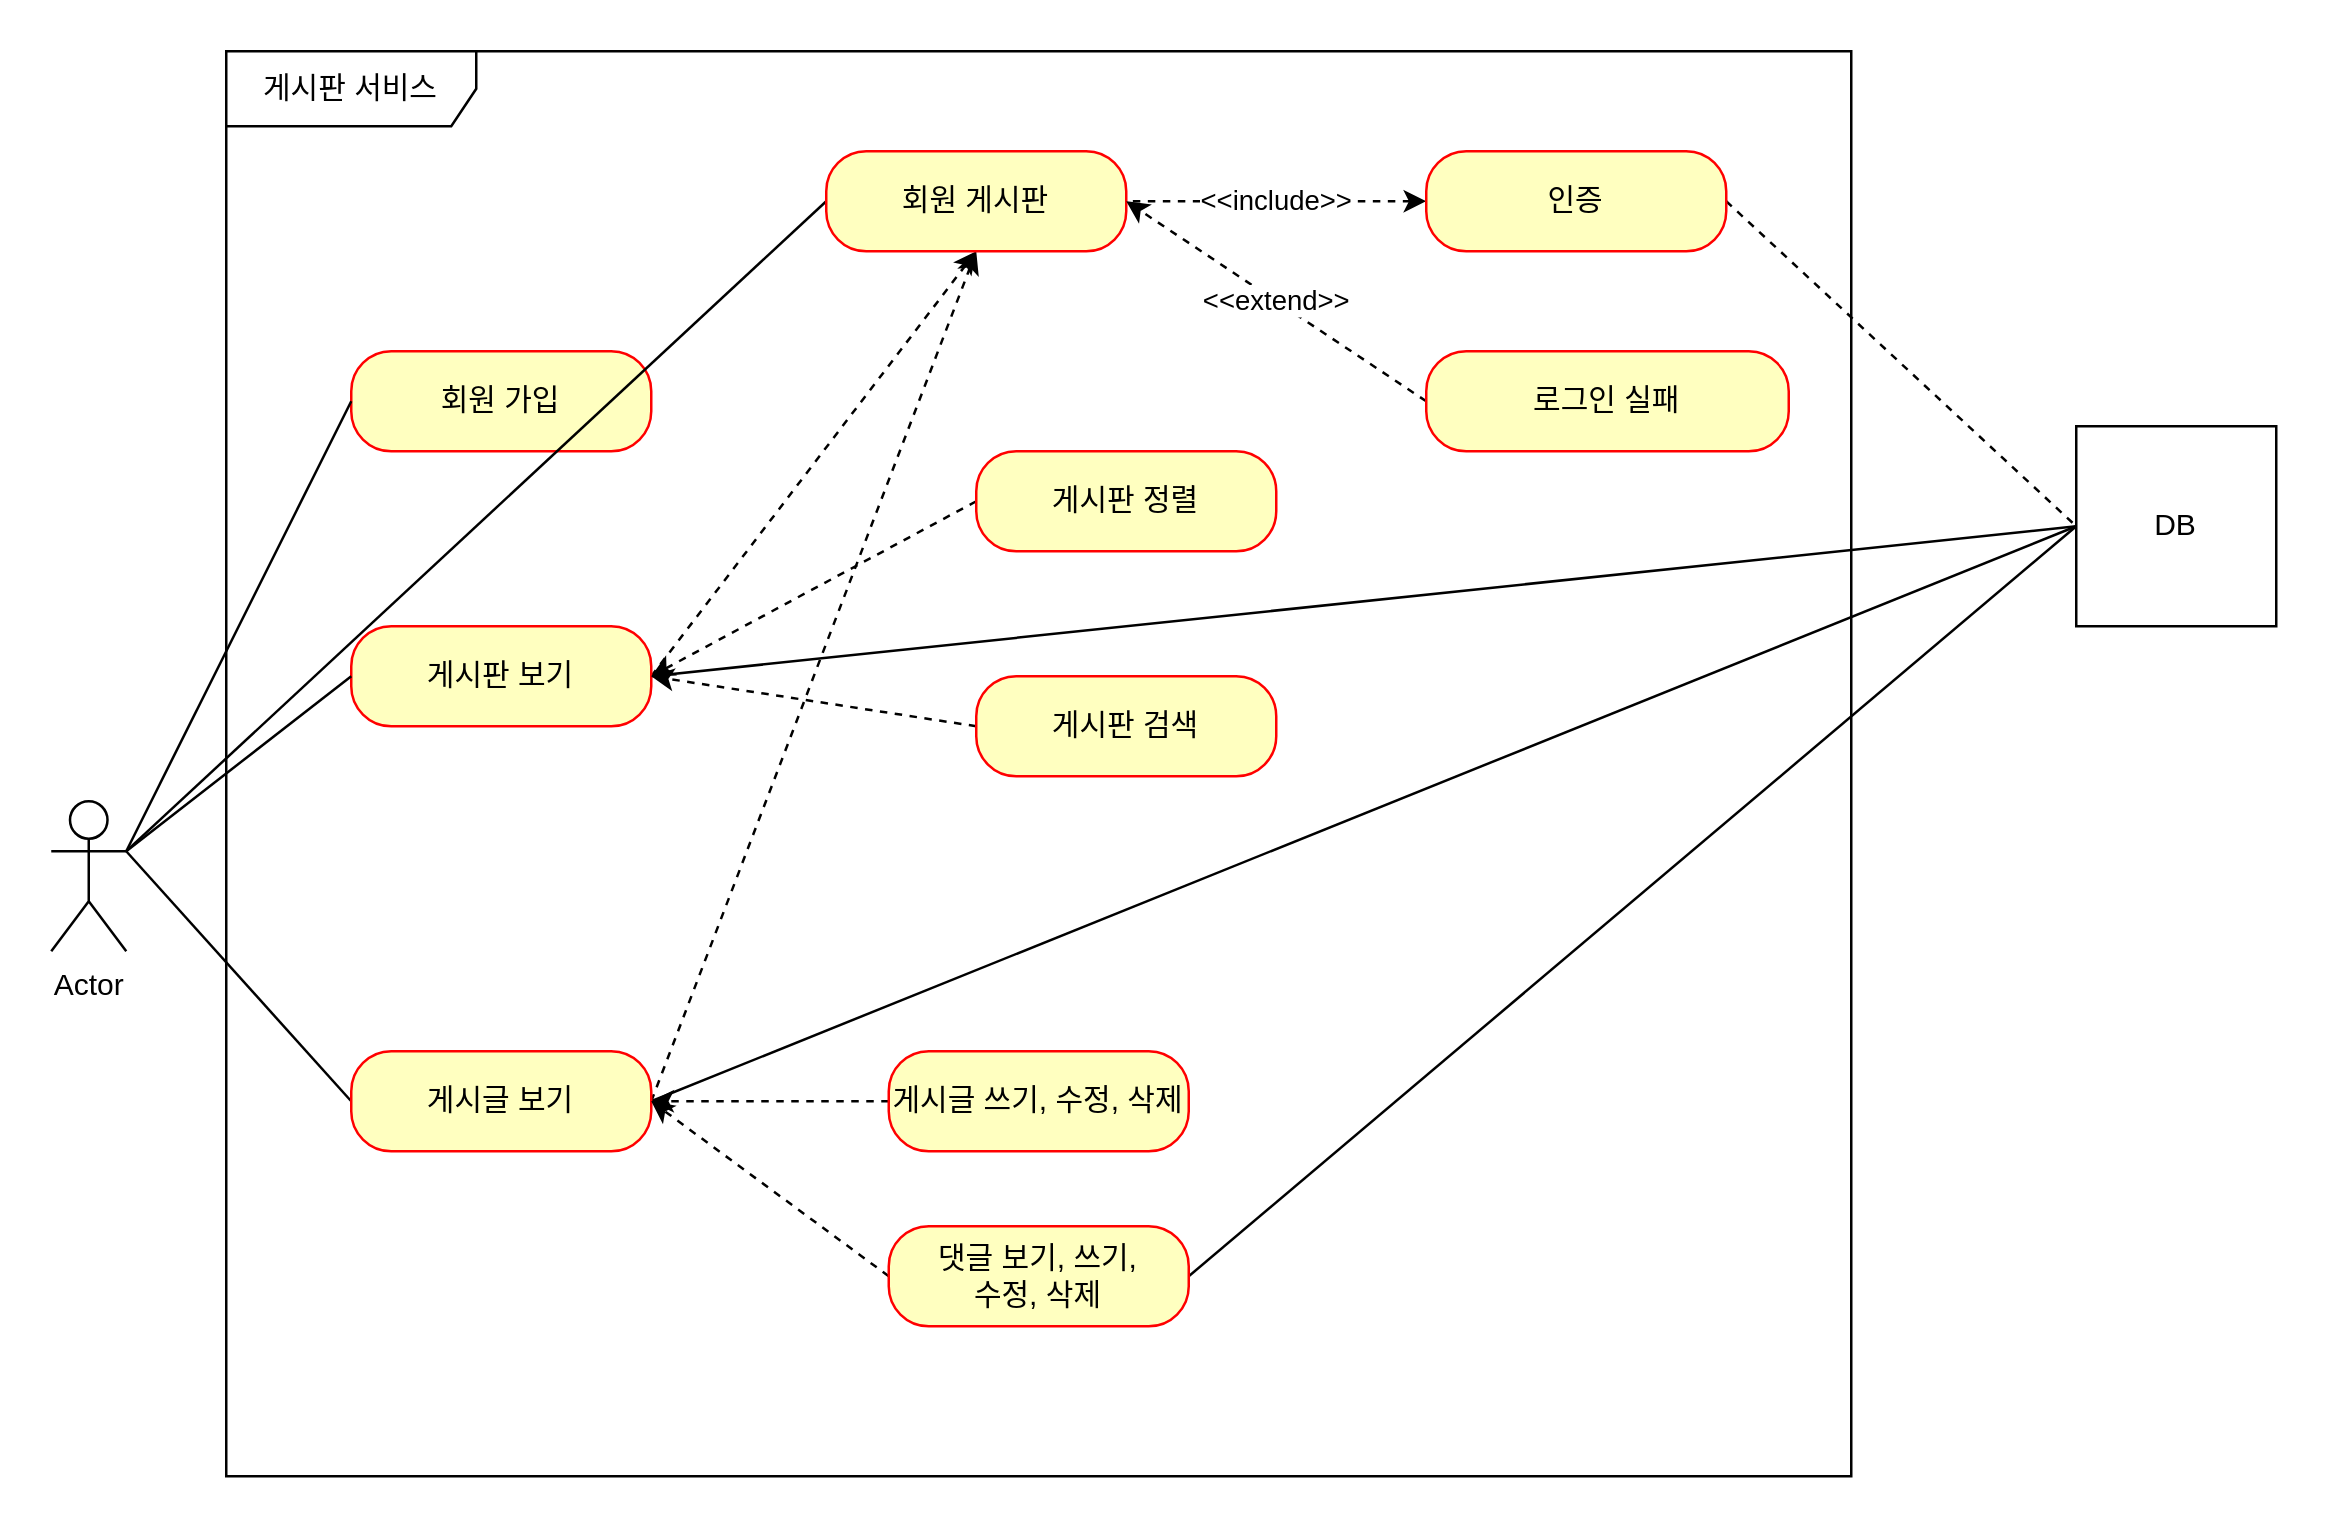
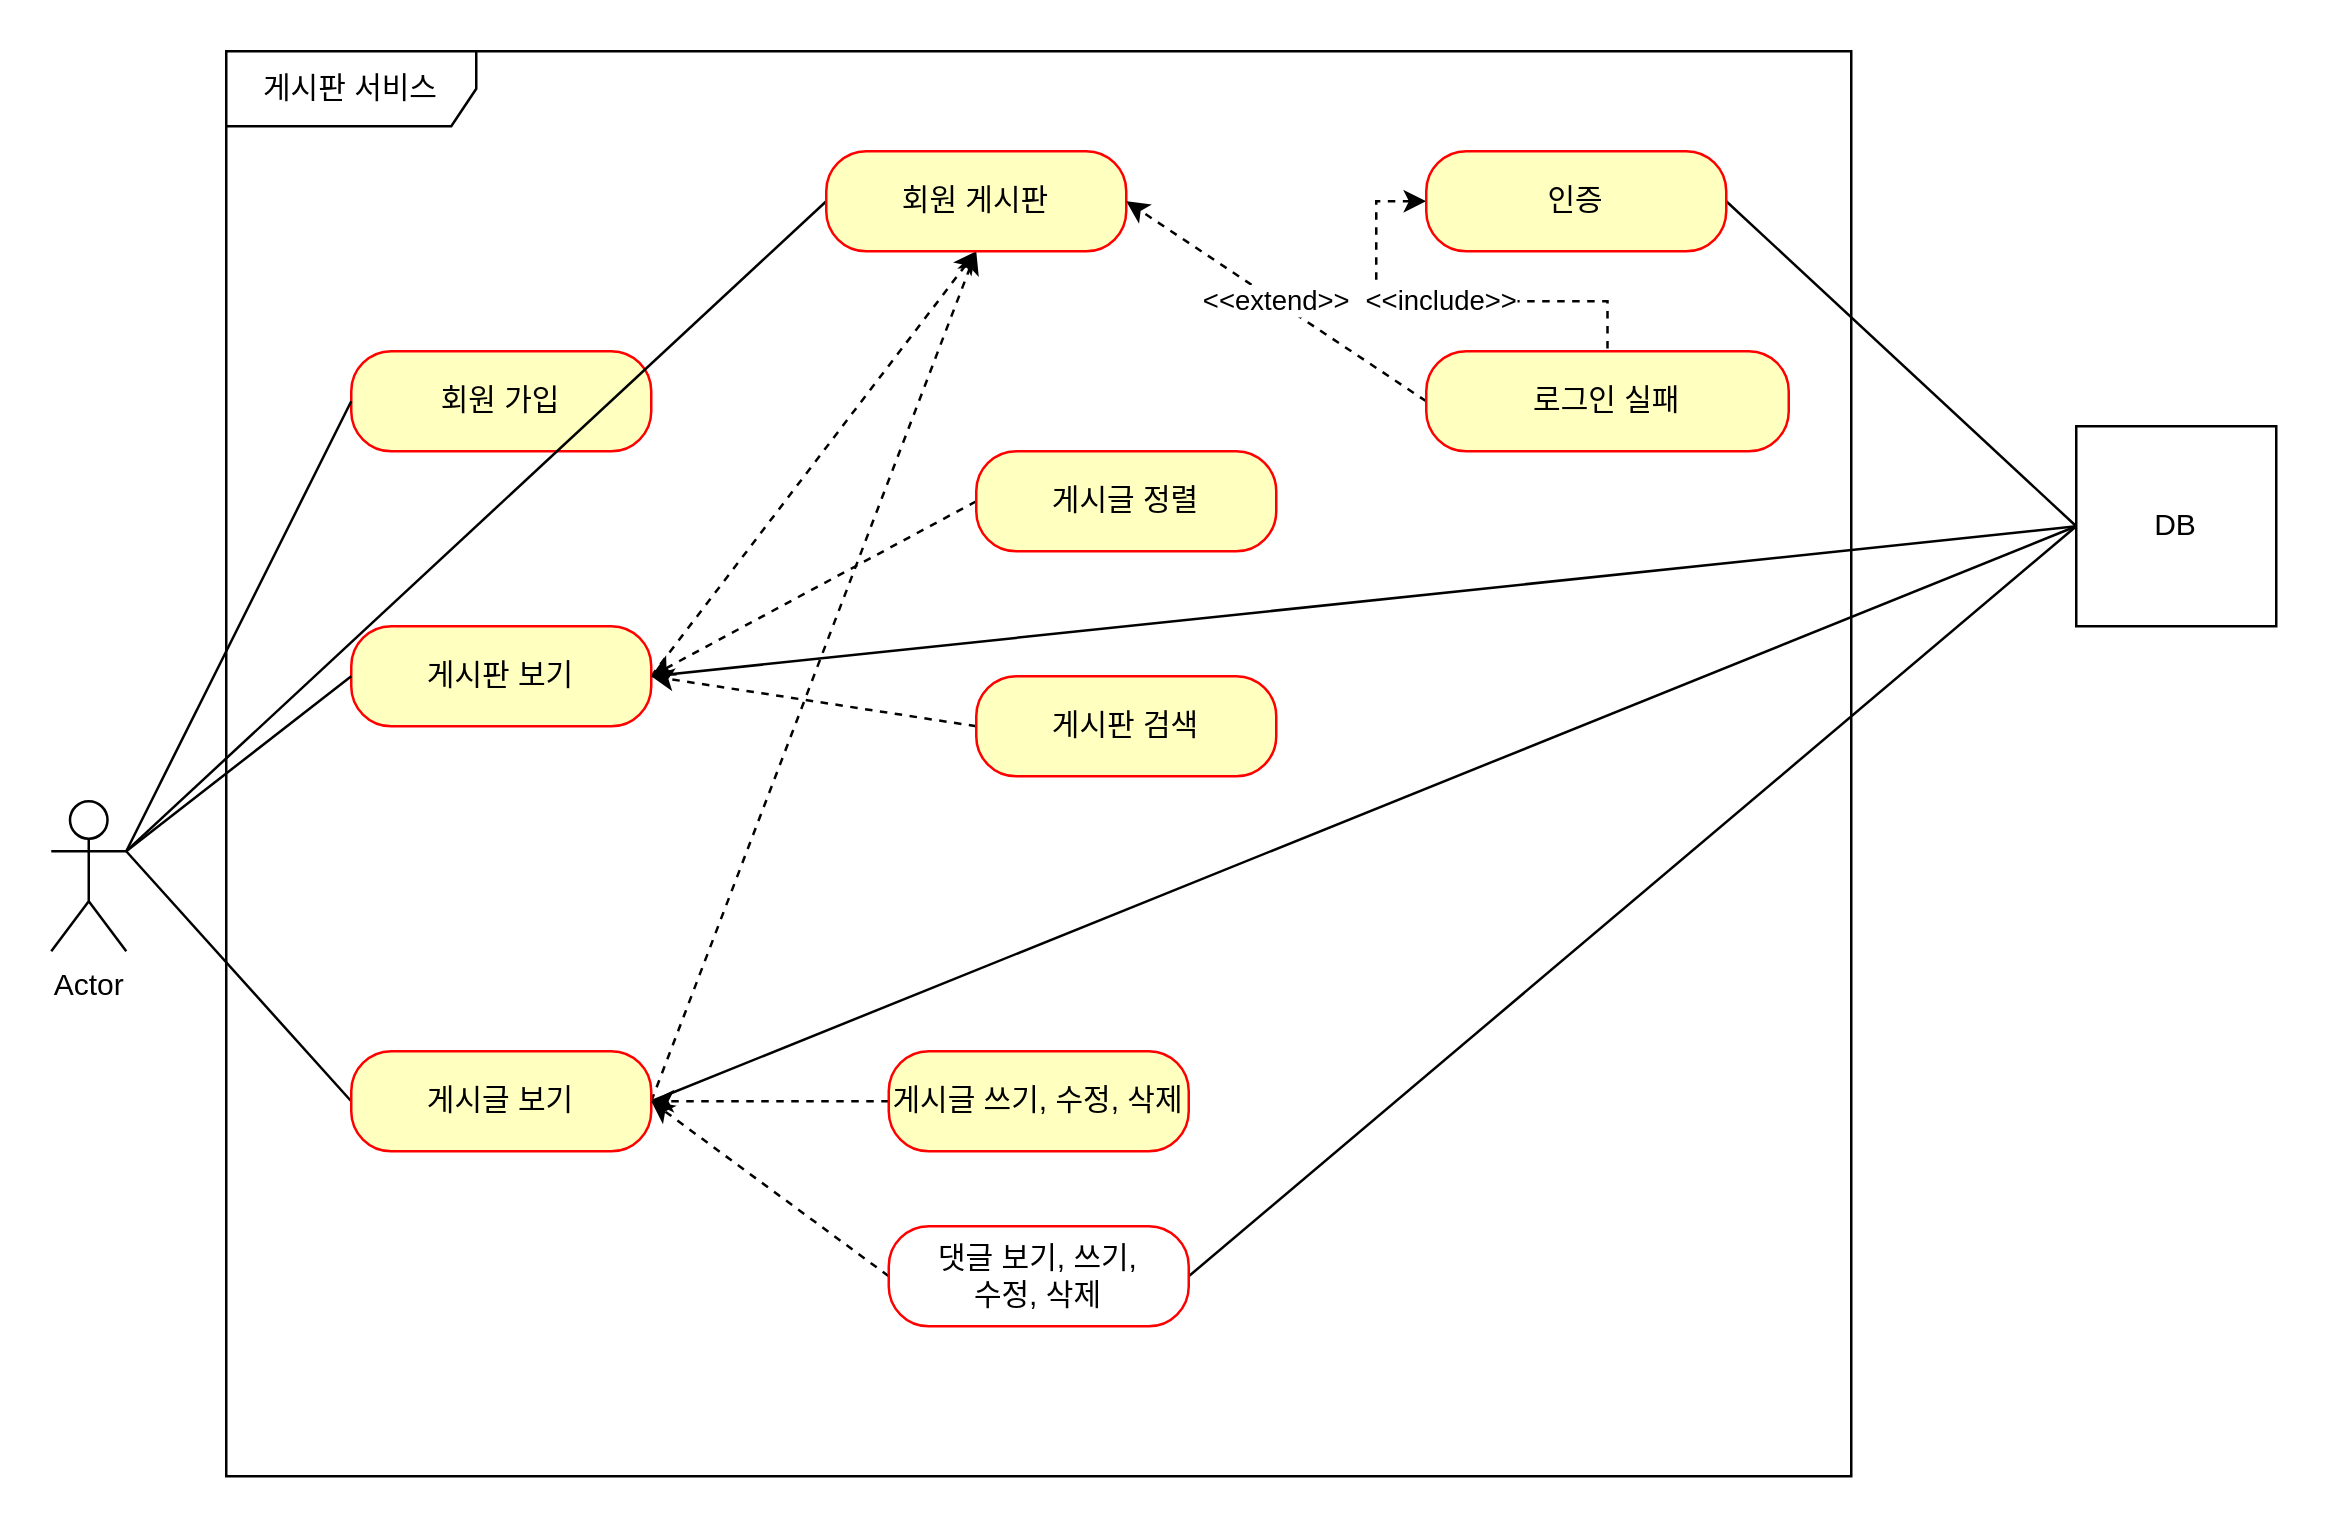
(1195, 201) -> (1544, 301)
(1964, 422) -> (1964, 422)
(1126, 501) -> (1126, 501)
(1039, 1276) -> (1039, 1276)
